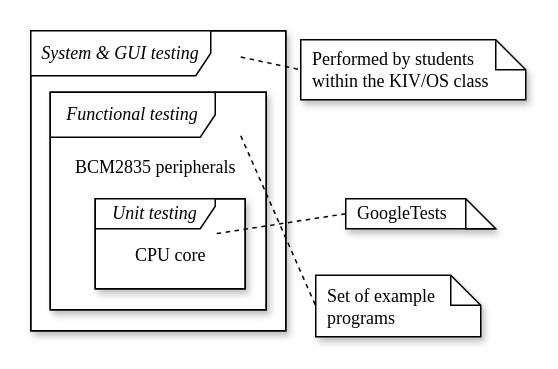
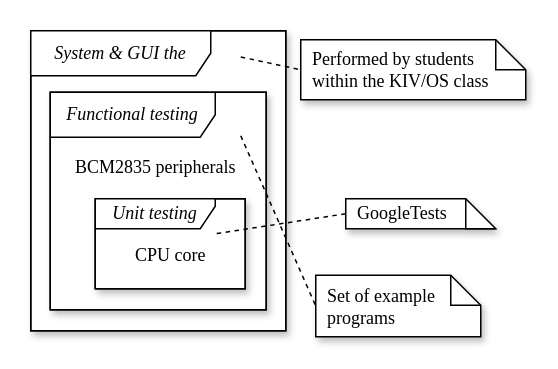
(121, 53) -> (121, 53)
